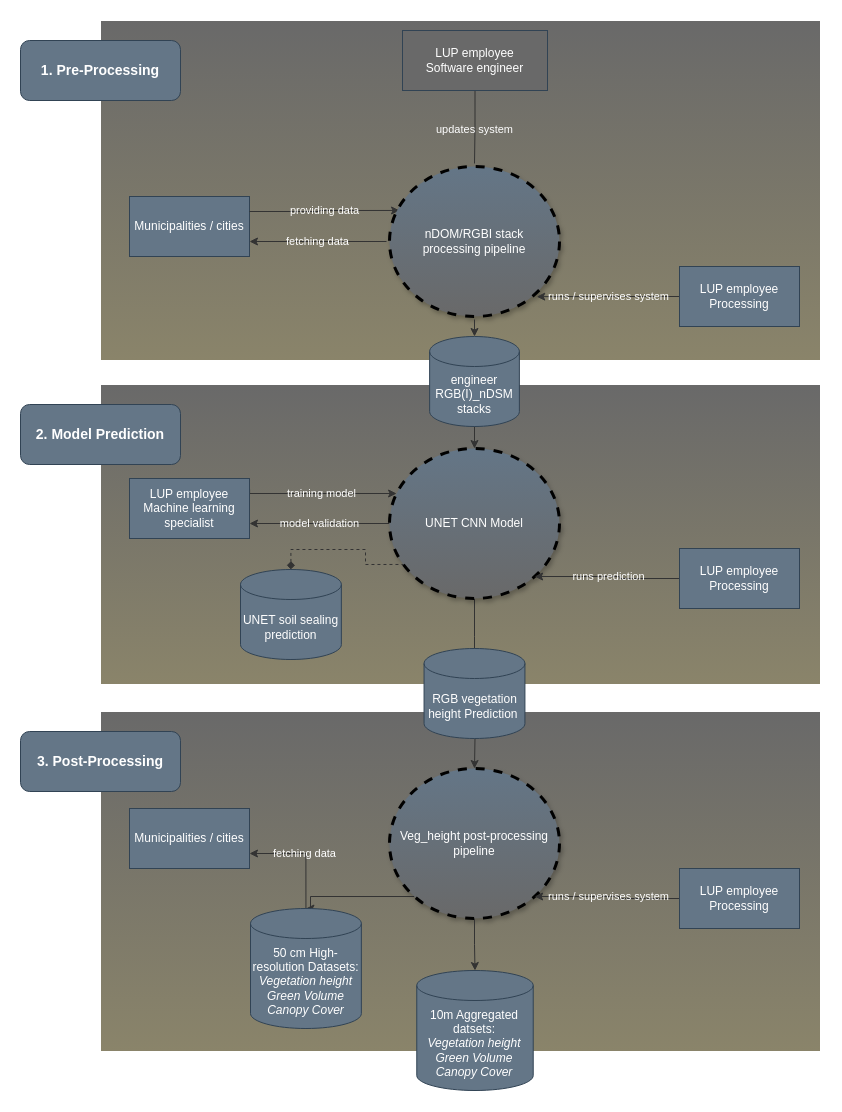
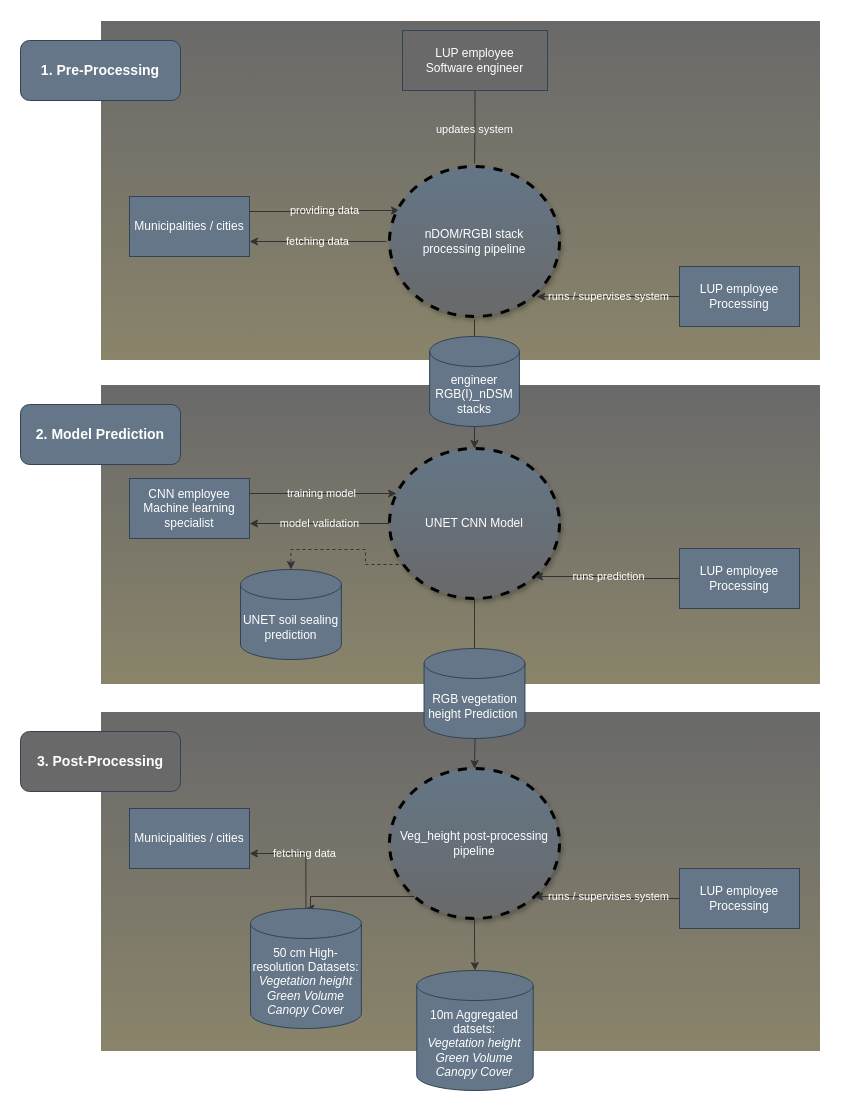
(475, 328) -> (475, 331)
(190, 509) -> (190, 509)
(291, 560) -> (291, 561)
(101, 762) -> (101, 762)
